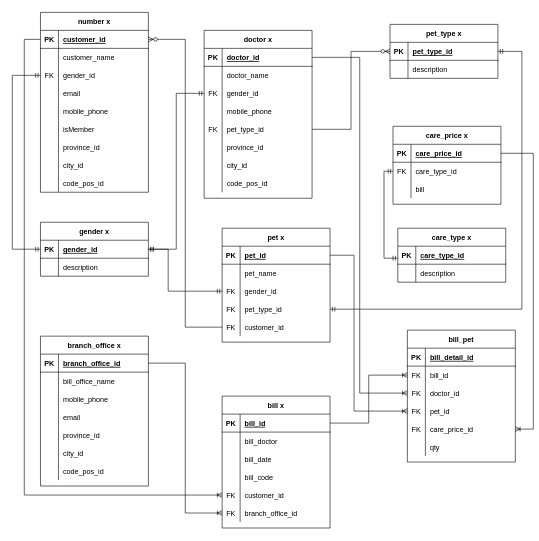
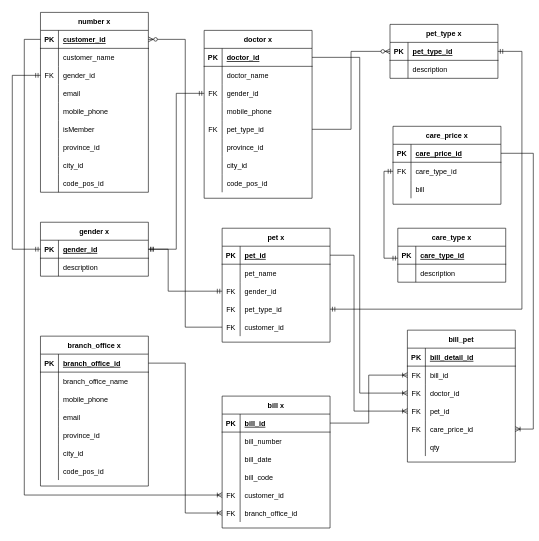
(92, 382) -> (98, 382)
(264, 442) -> (264, 442)
